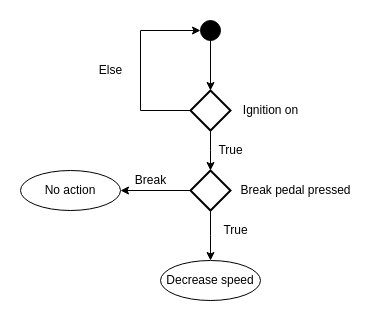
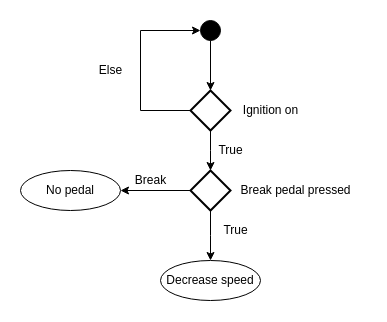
(71, 191) -> (71, 191)
